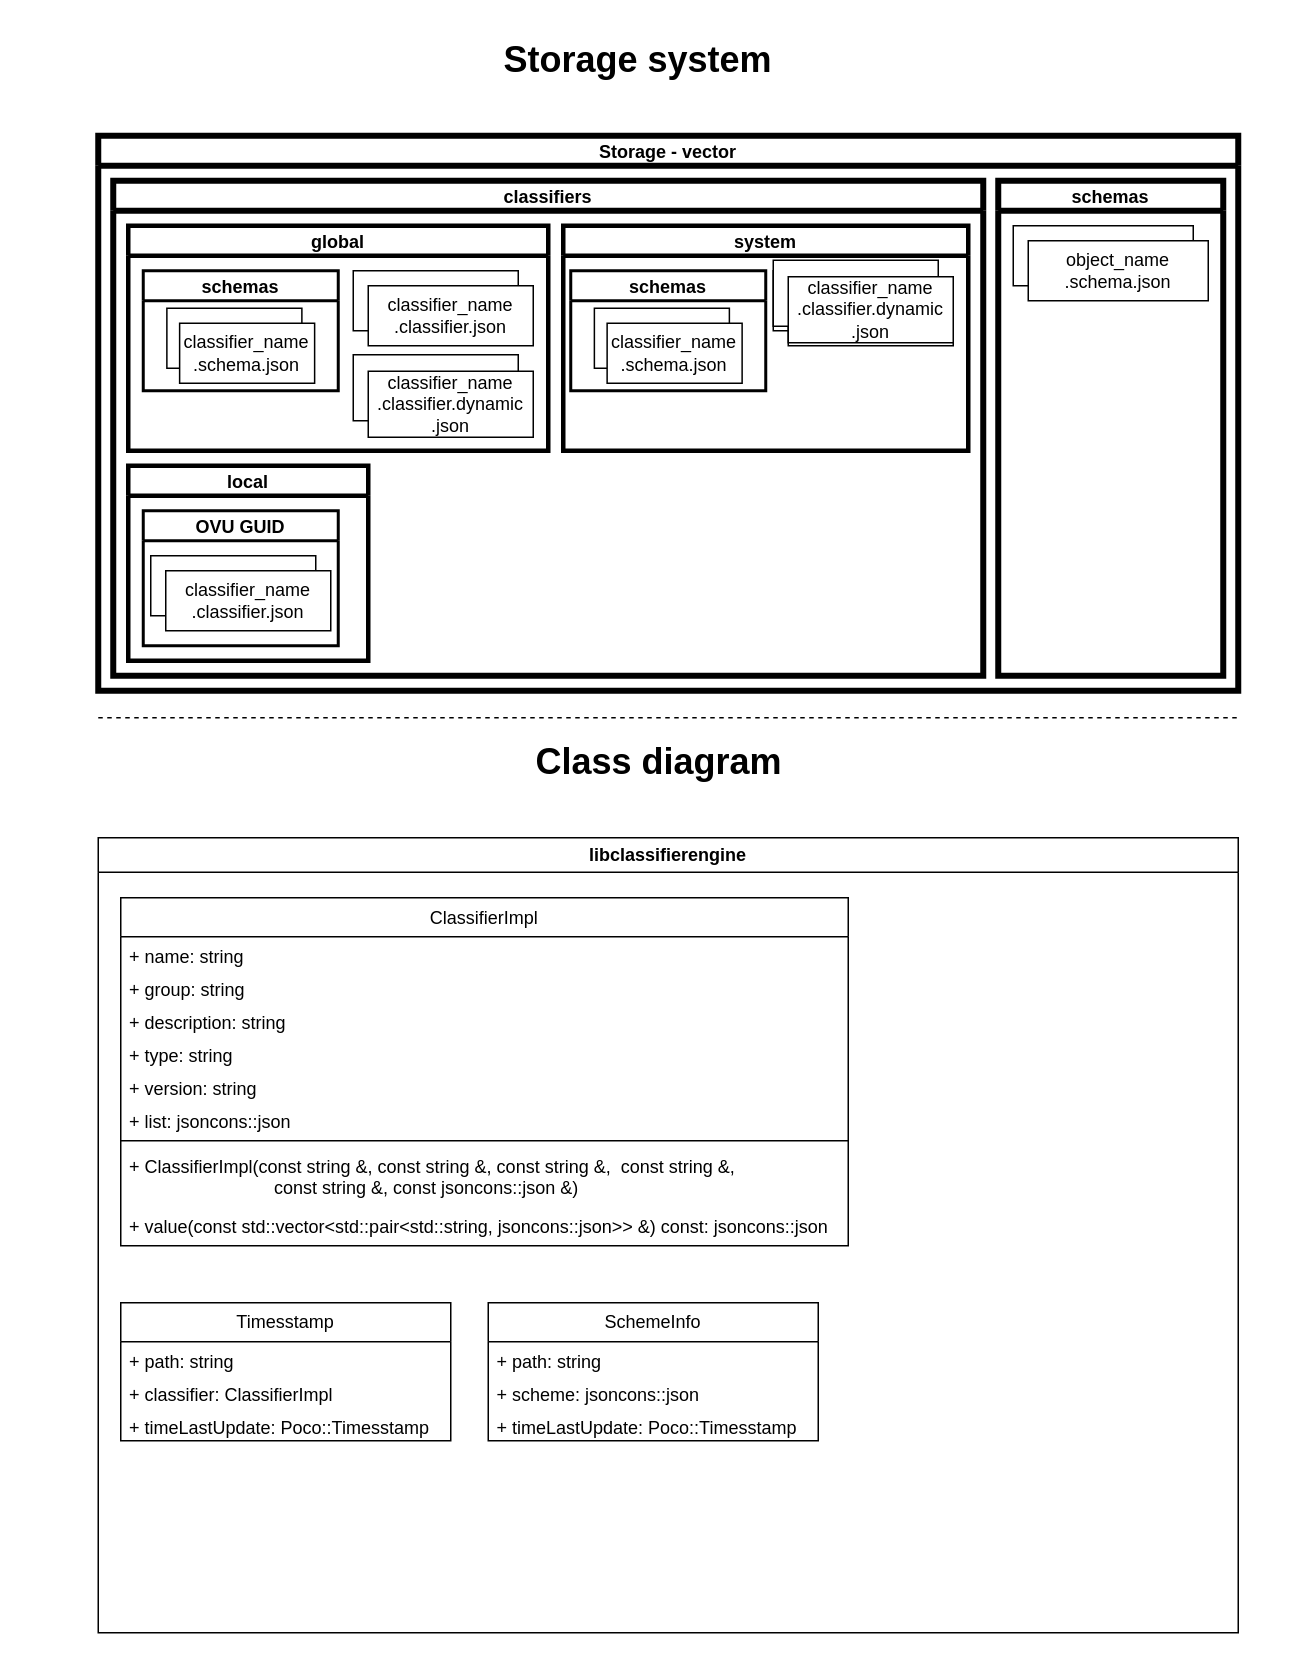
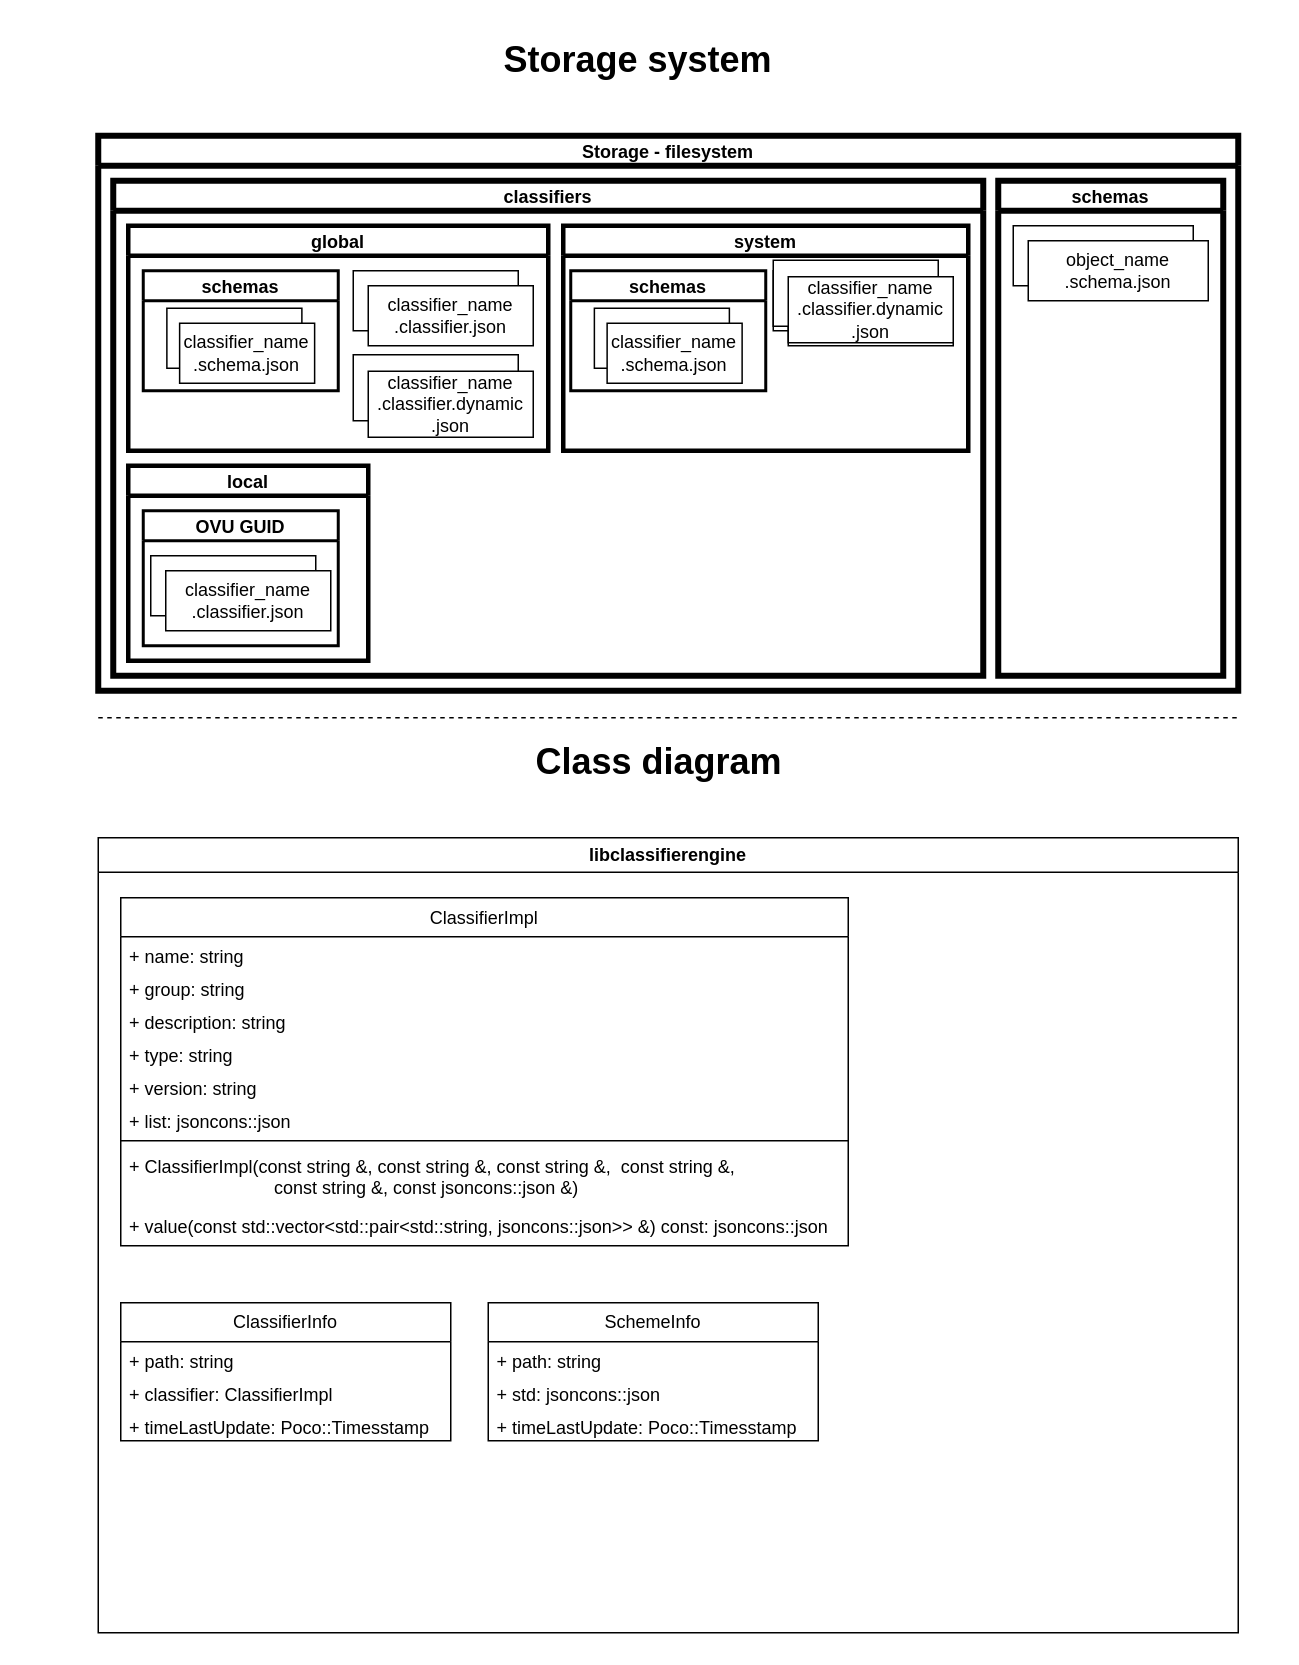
(668, 152) -> (668, 152)
(286, 1322) -> (286, 1322)
(607, 1396) -> (591, 1396)
